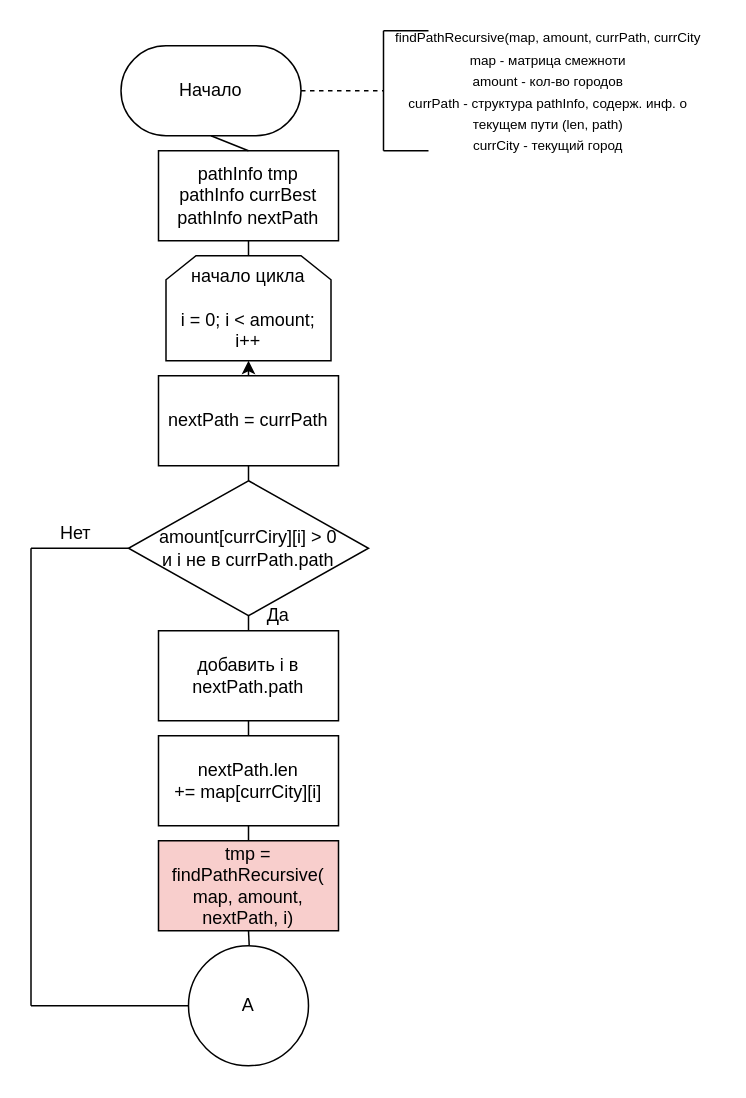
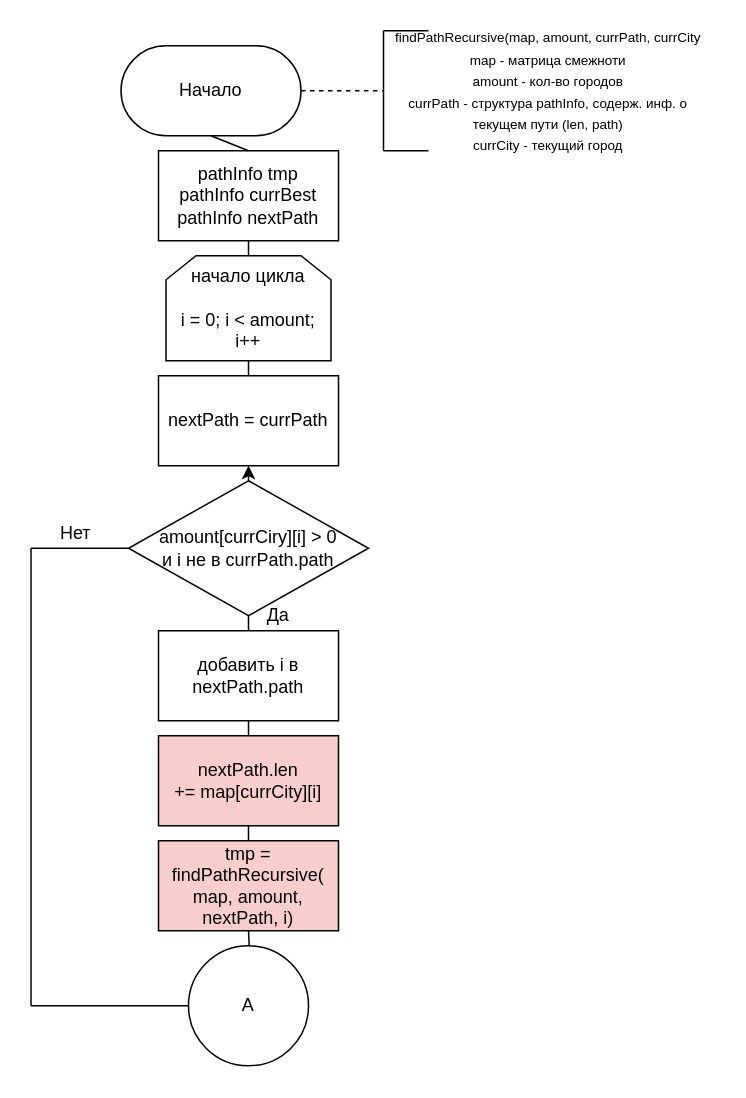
(248, 371) -> (248, 367)
(248, 472) -> (248, 476)
(248, 781) -> (248, 781)
